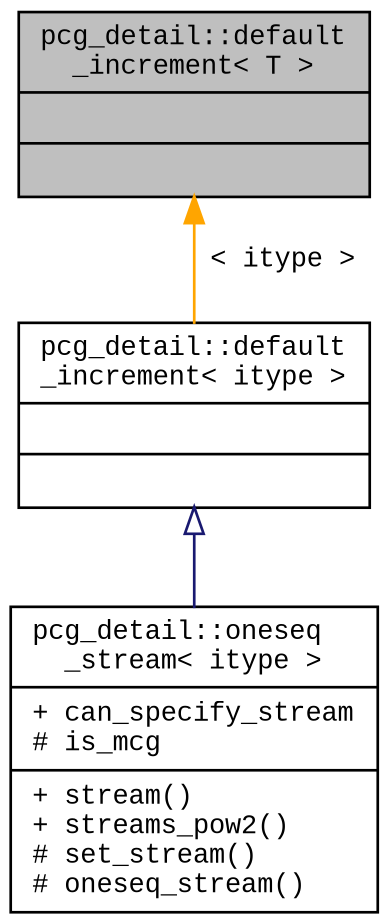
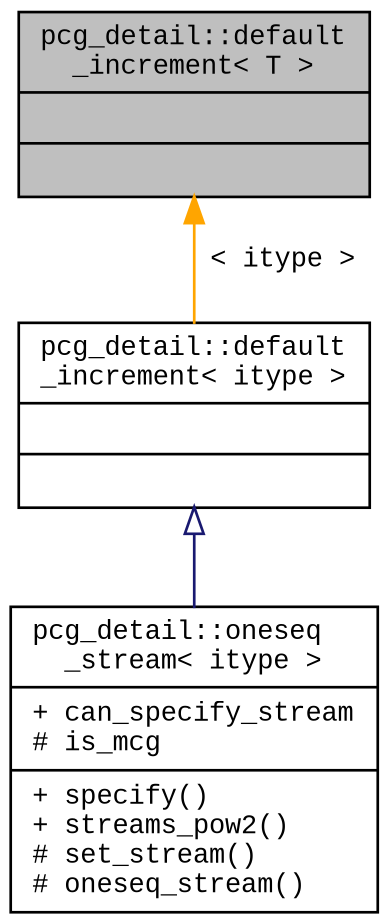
(114, 796) -> (122, 796)
